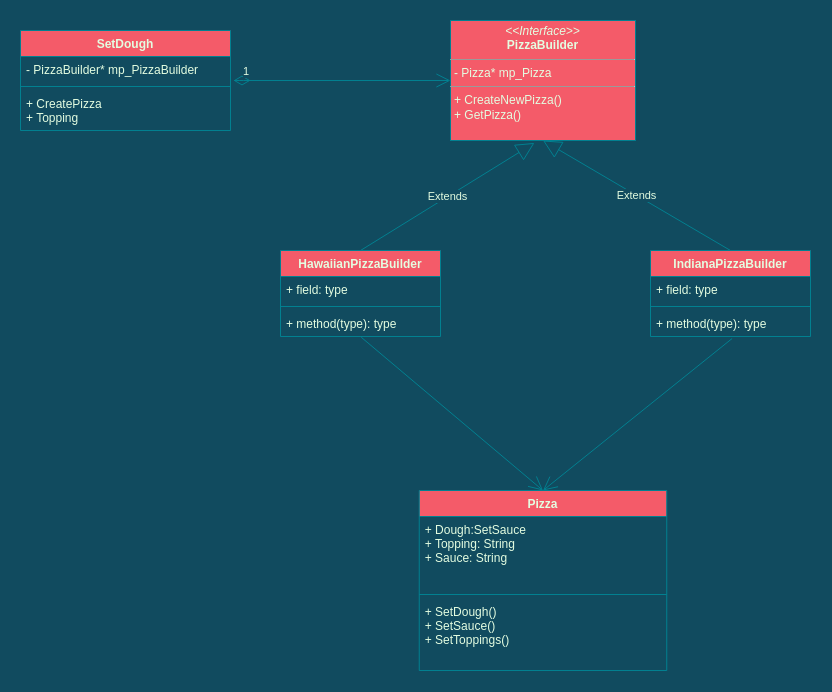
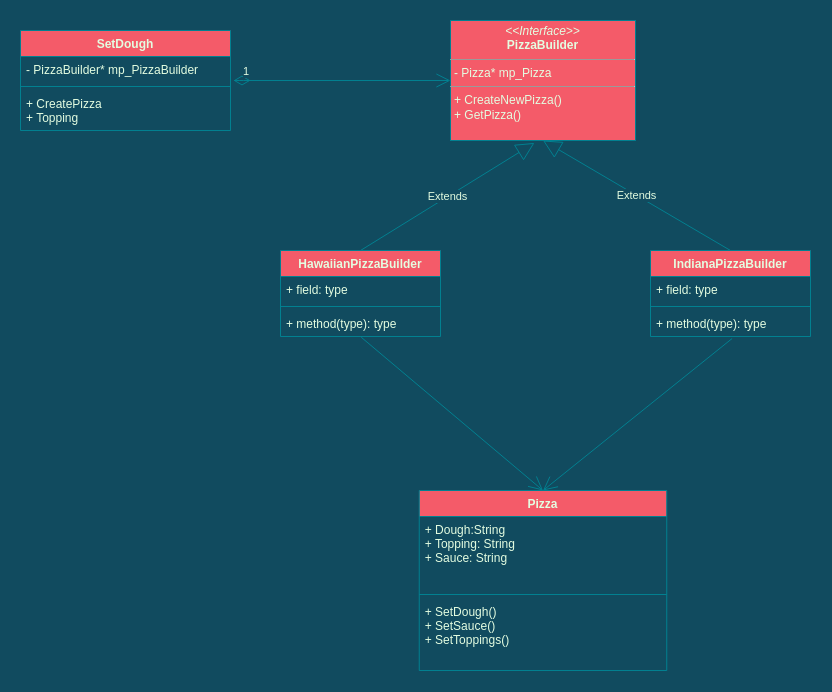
(475, 530) -> (467, 530)
